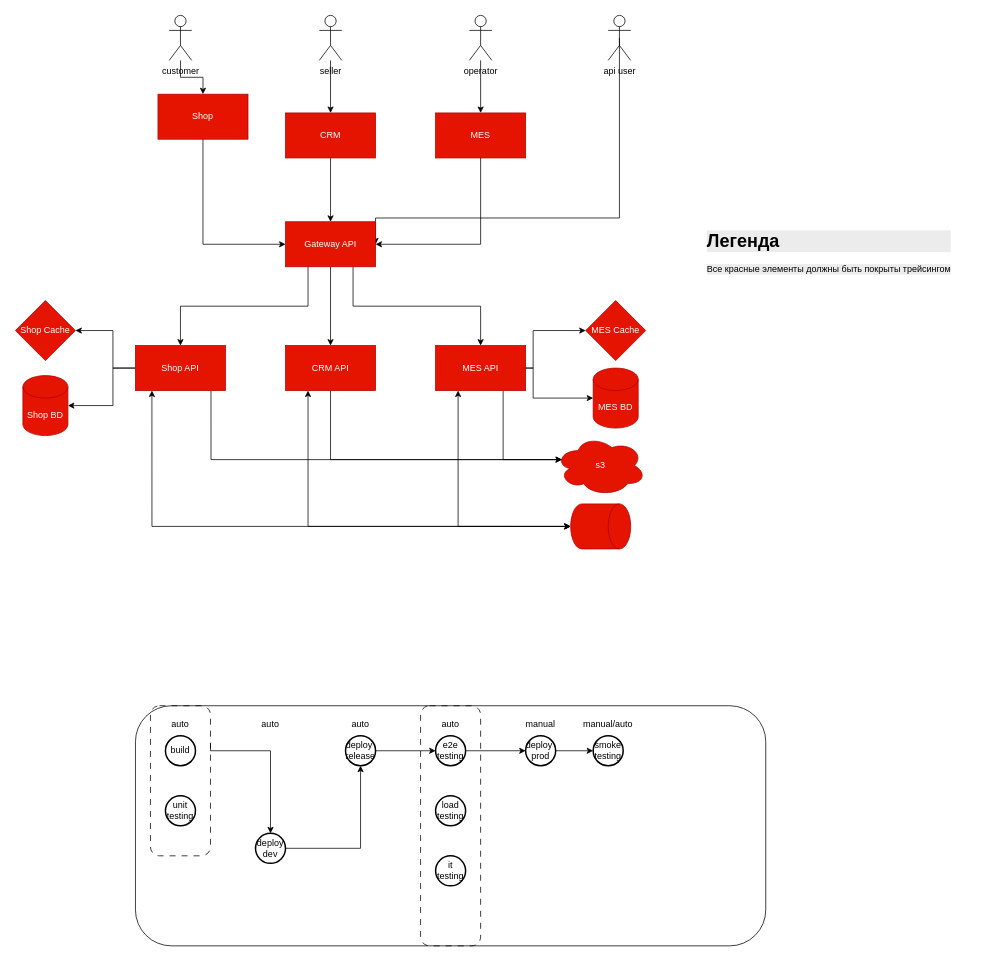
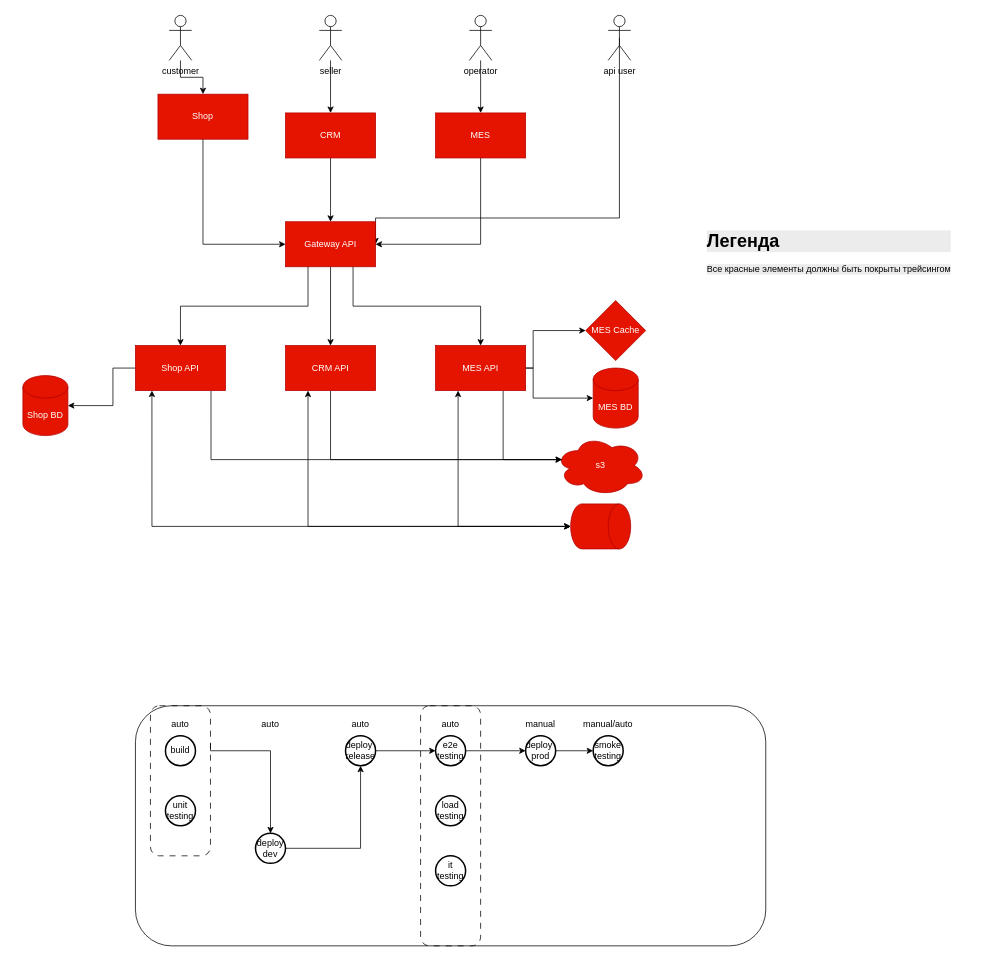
(45, 330) -> none
(98, 330) -> none
